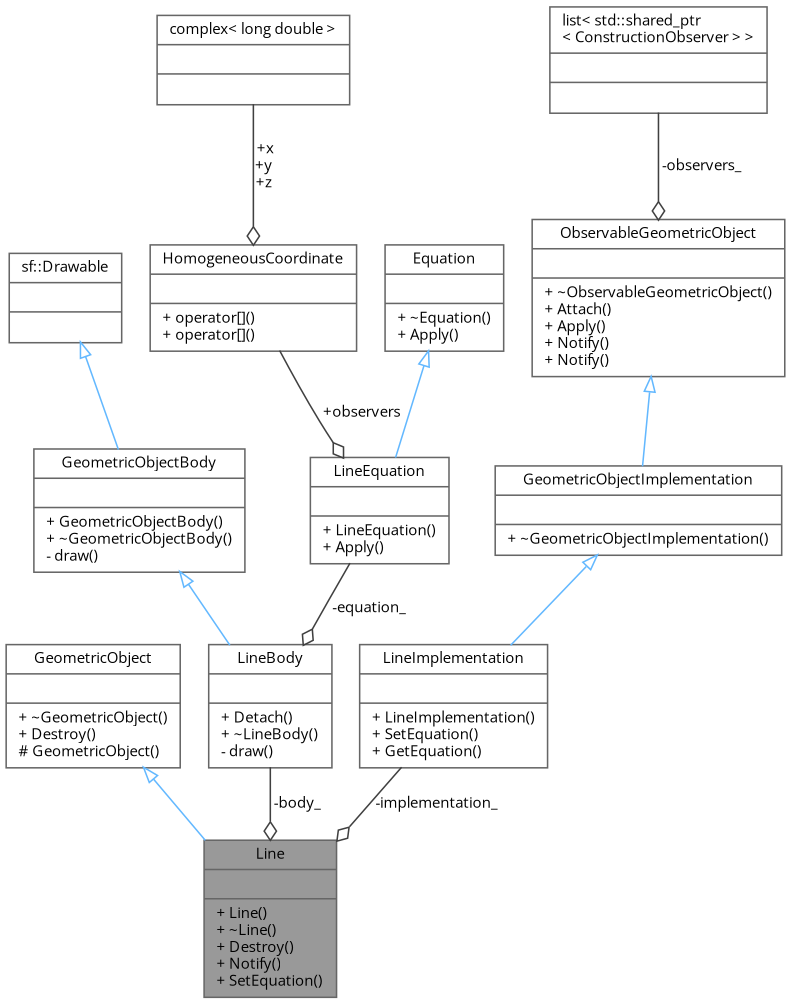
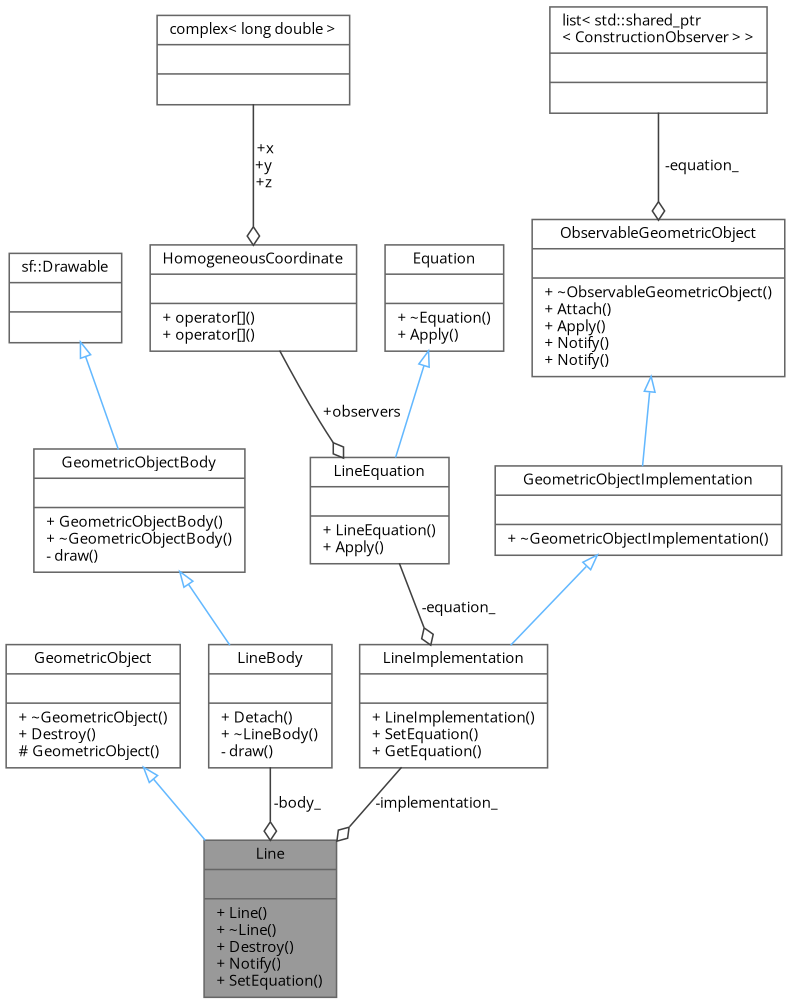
(701, 166) -> (701, 166)
(331, 596) -> (412, 595)
